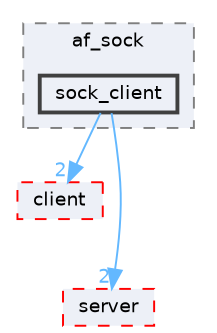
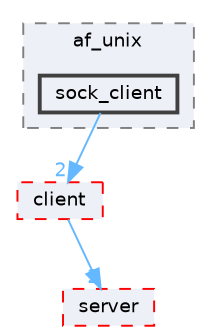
(109, 42) -> (109, 42)
(121, 191) -> (80, 245)
